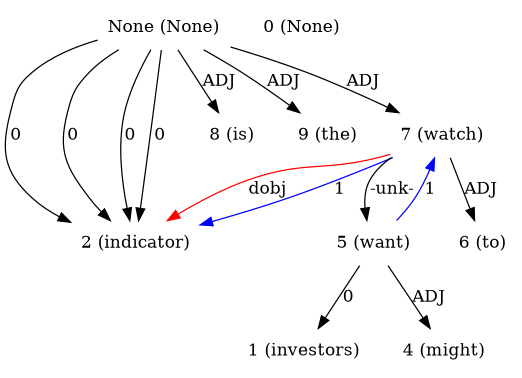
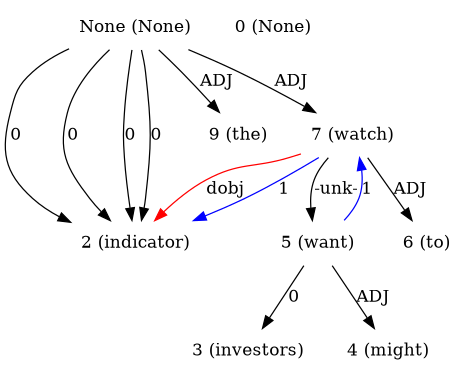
(232, 135) -> none
(304, 351) -> (248, 351)
